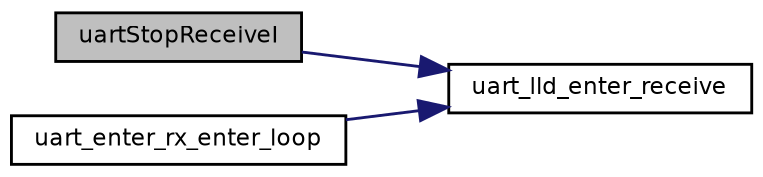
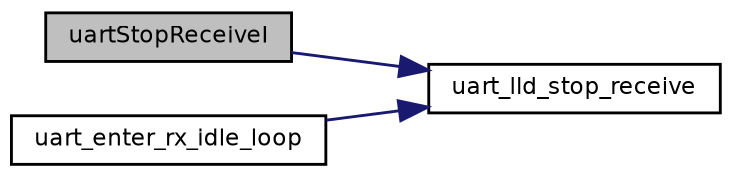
(600, 89) -> (575, 89)
(179, 140) -> (169, 140)
